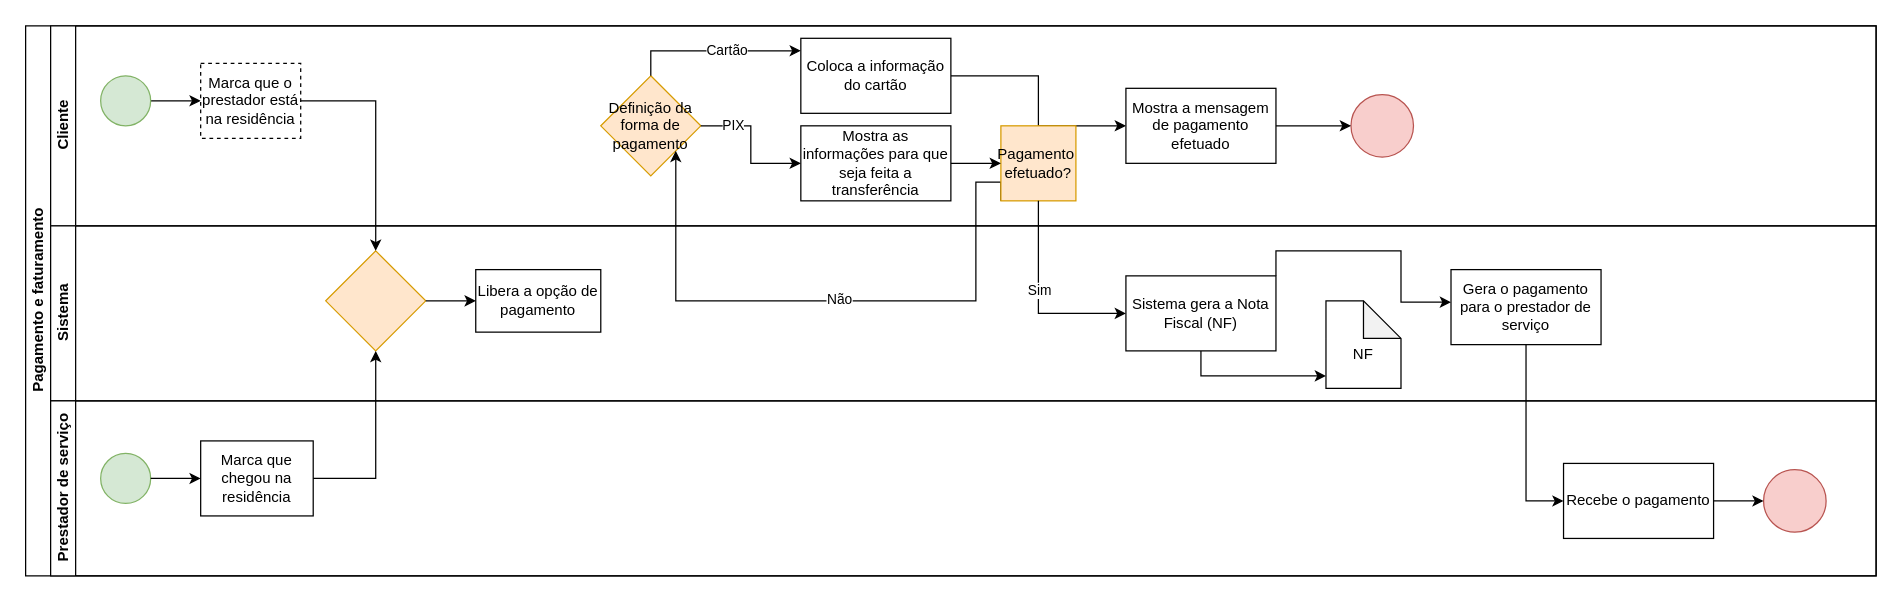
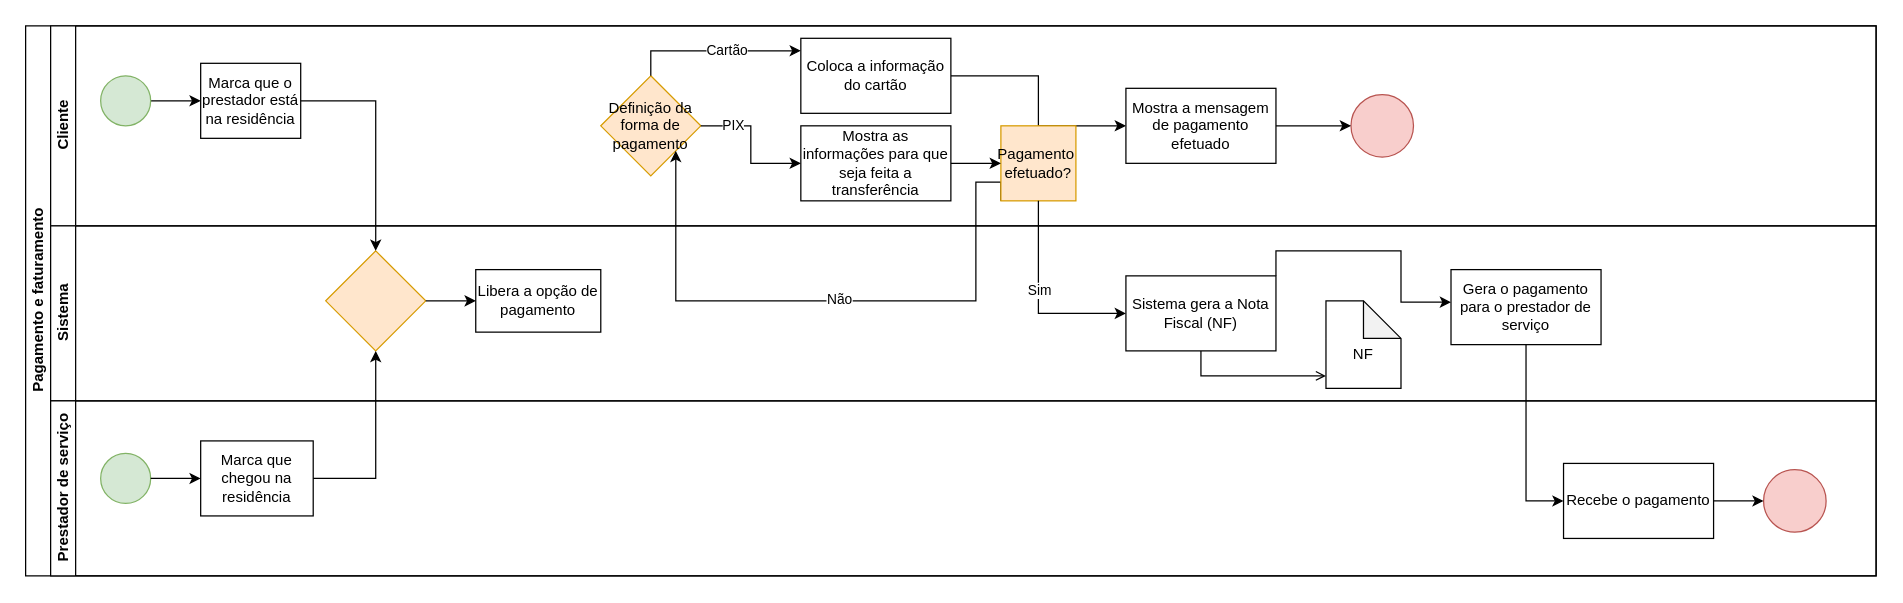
(251, 101) -> (251, 101)
(1316, 376) -> (1317, 376)
